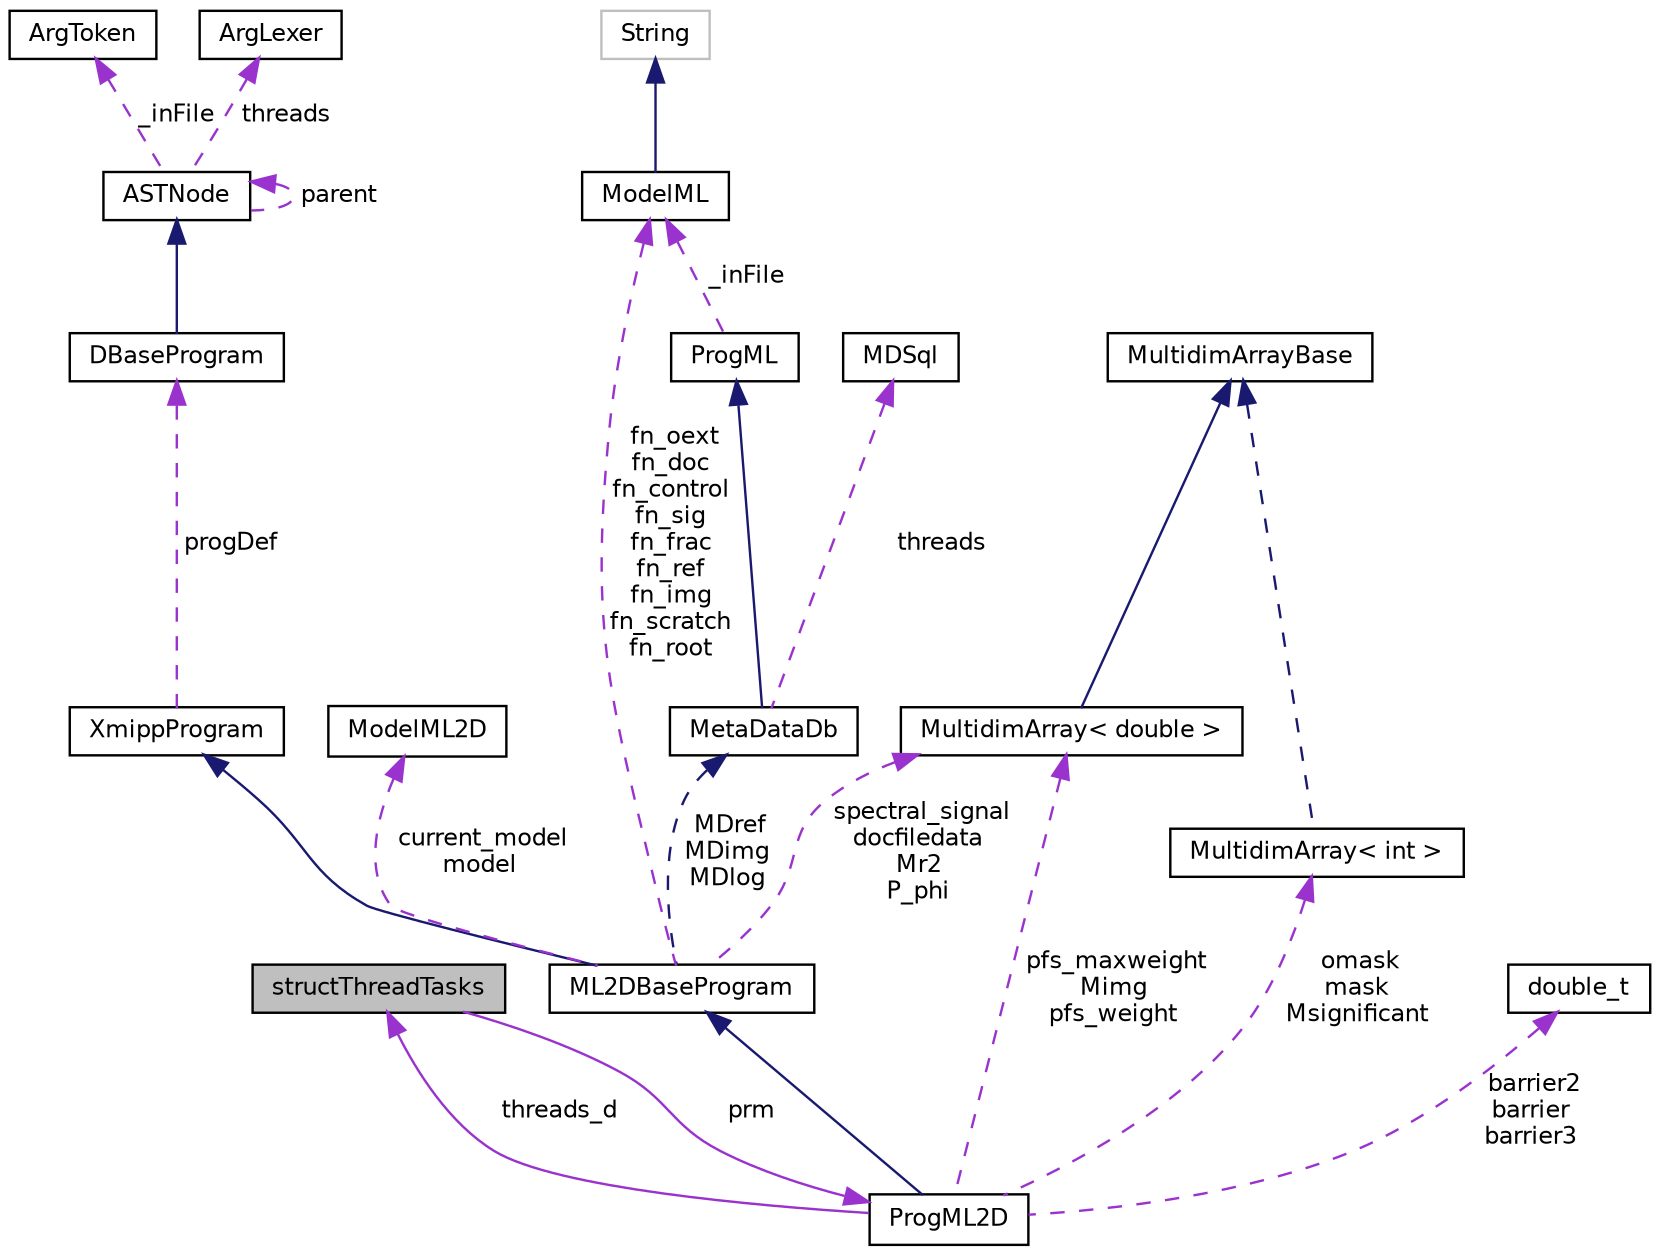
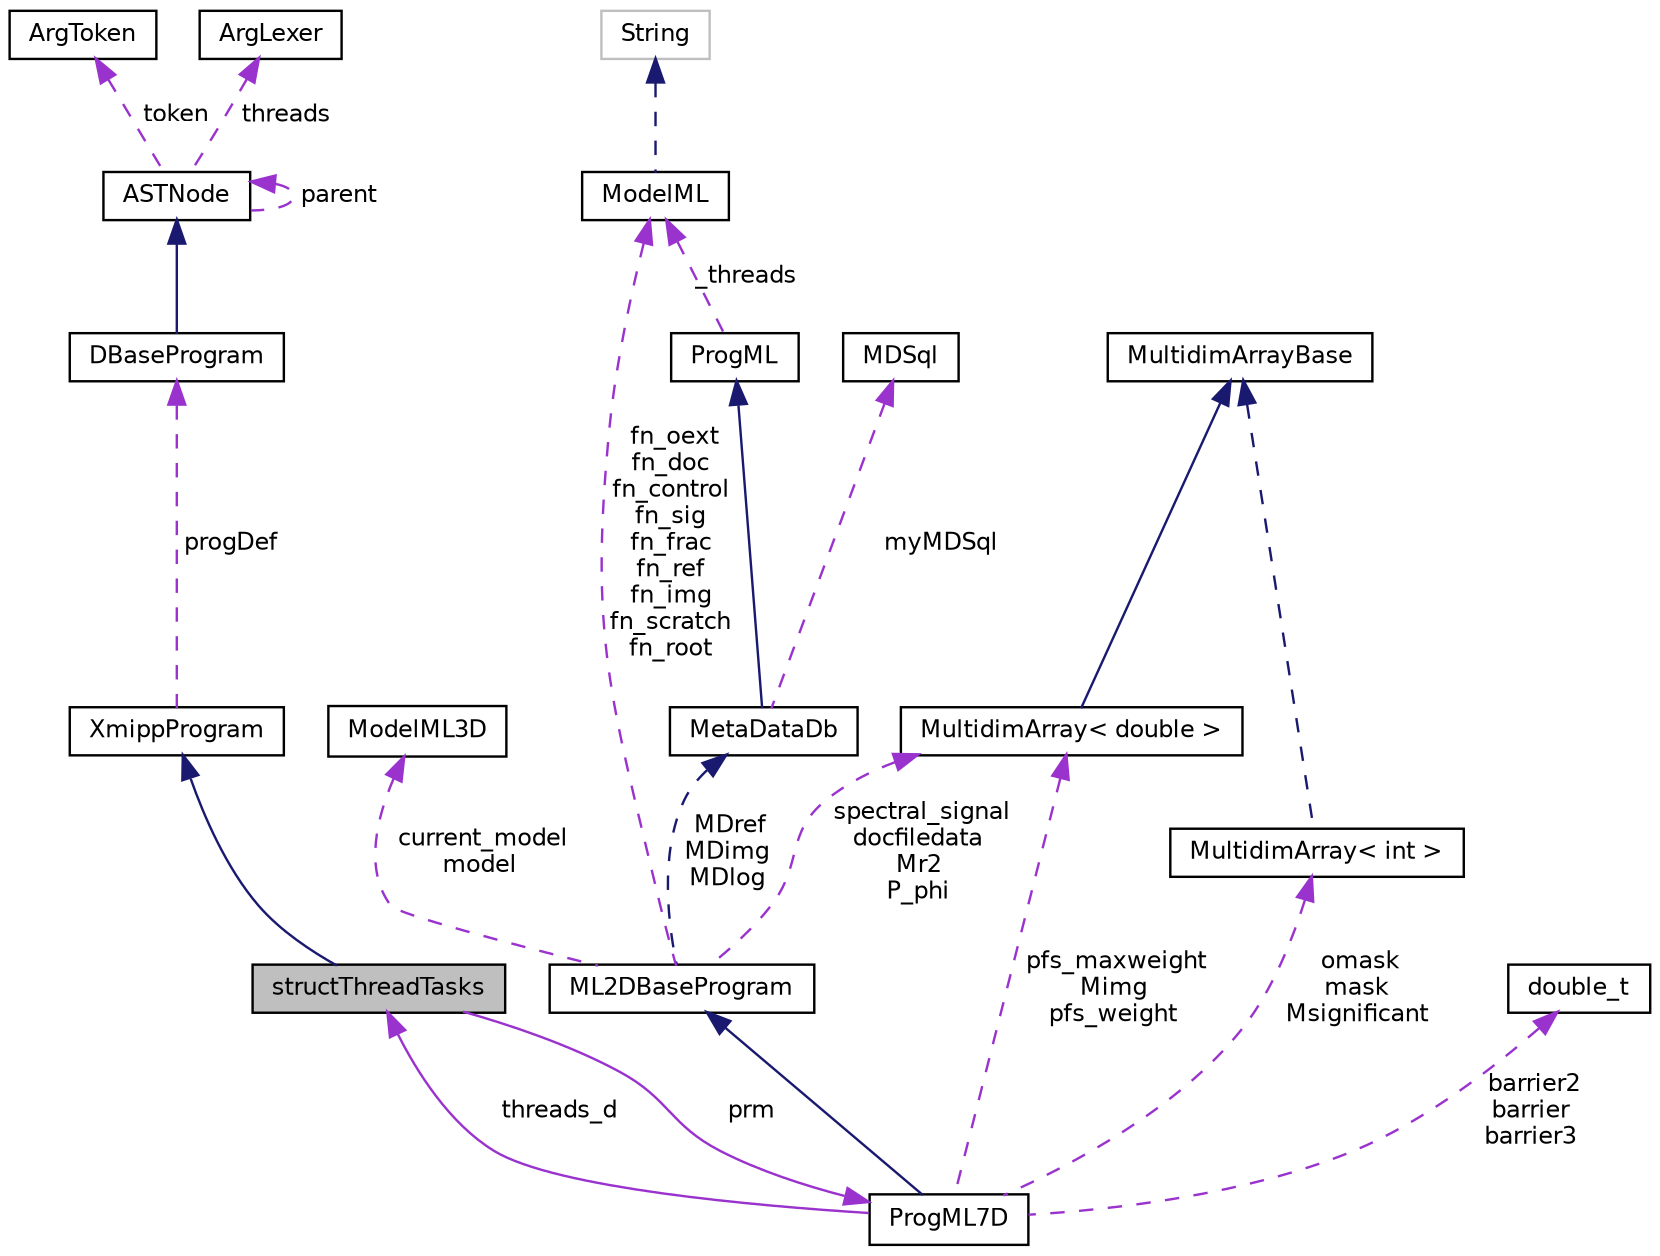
(173, 115) -> (173, 115)
(656, 128) -> (656, 128)
(743, 277) -> (743, 277)
(938, 544) -> (938, 544)
(417, 731) -> (417, 731)
(375, 909) -> (245, 888)
(949, 1220) -> (949, 1220)
